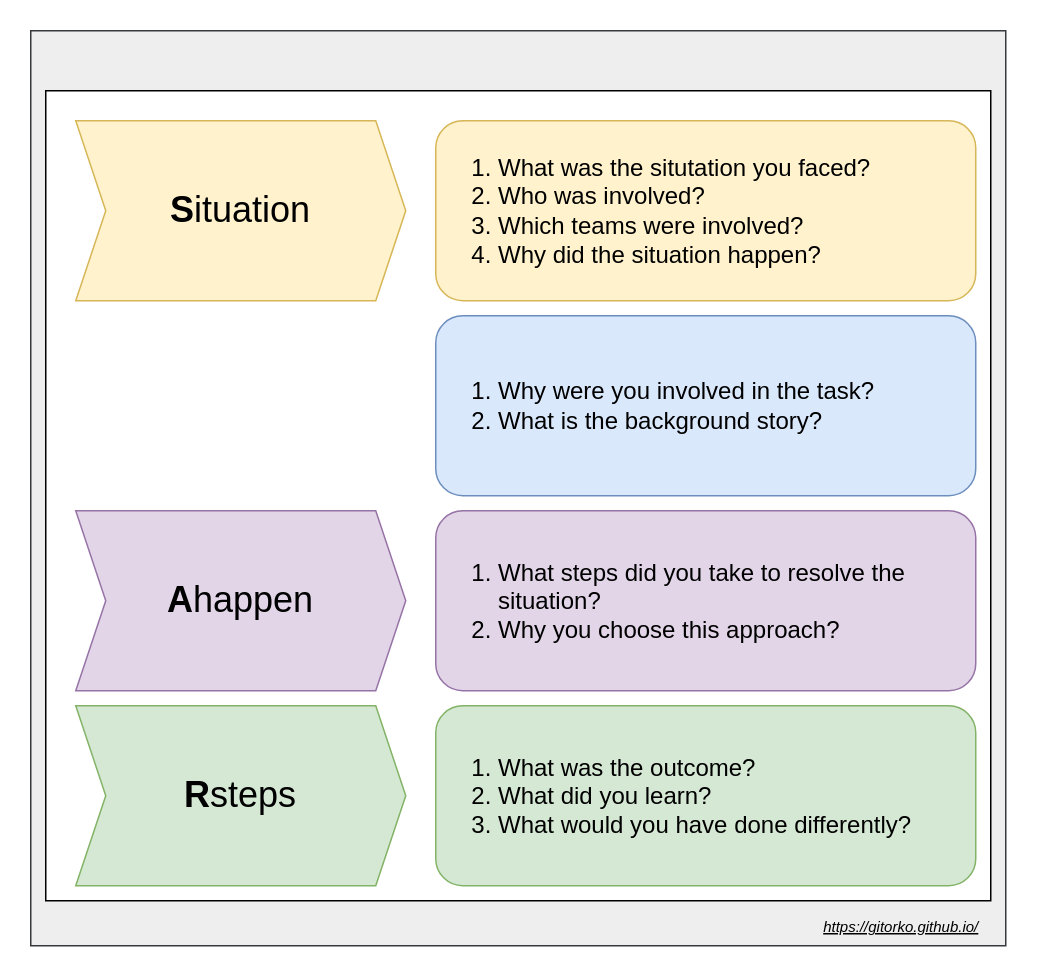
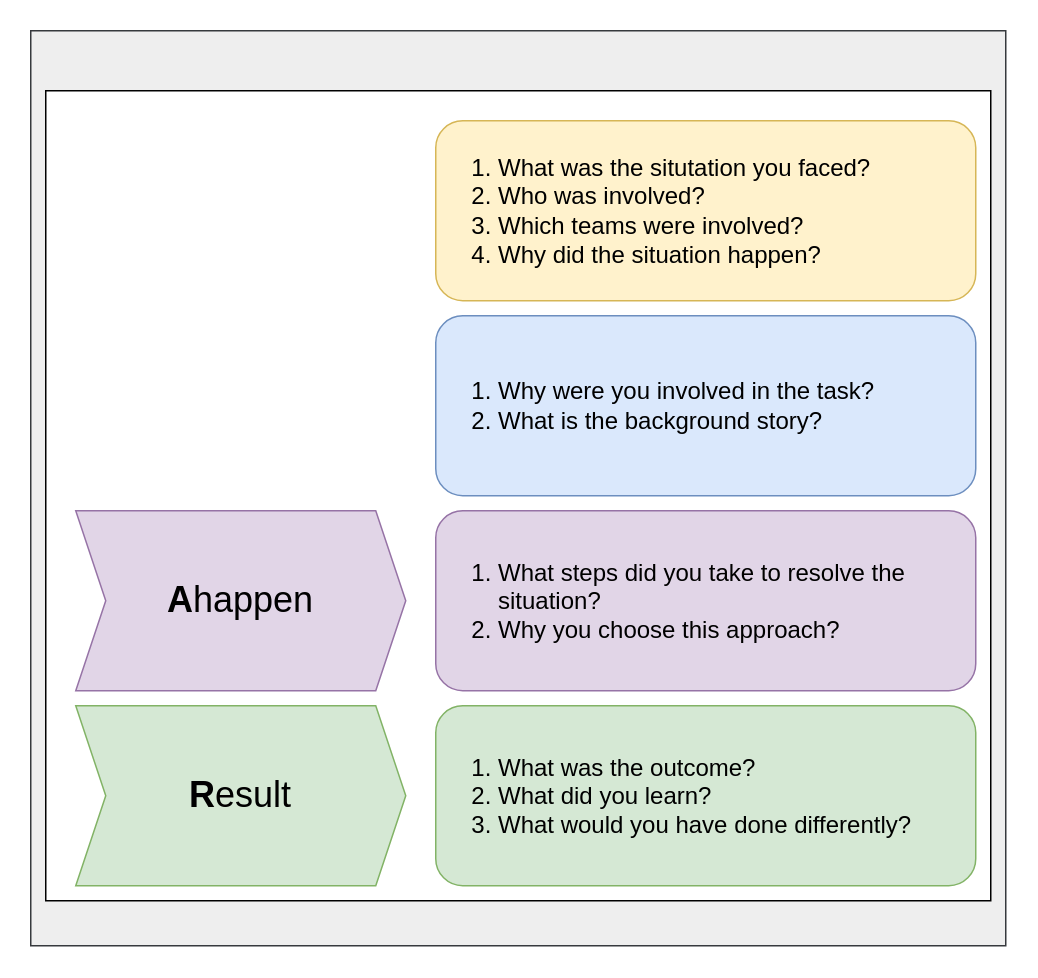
(241, 211) -> none
(241, 796) -> (241, 796)
(901, 923) -> none
